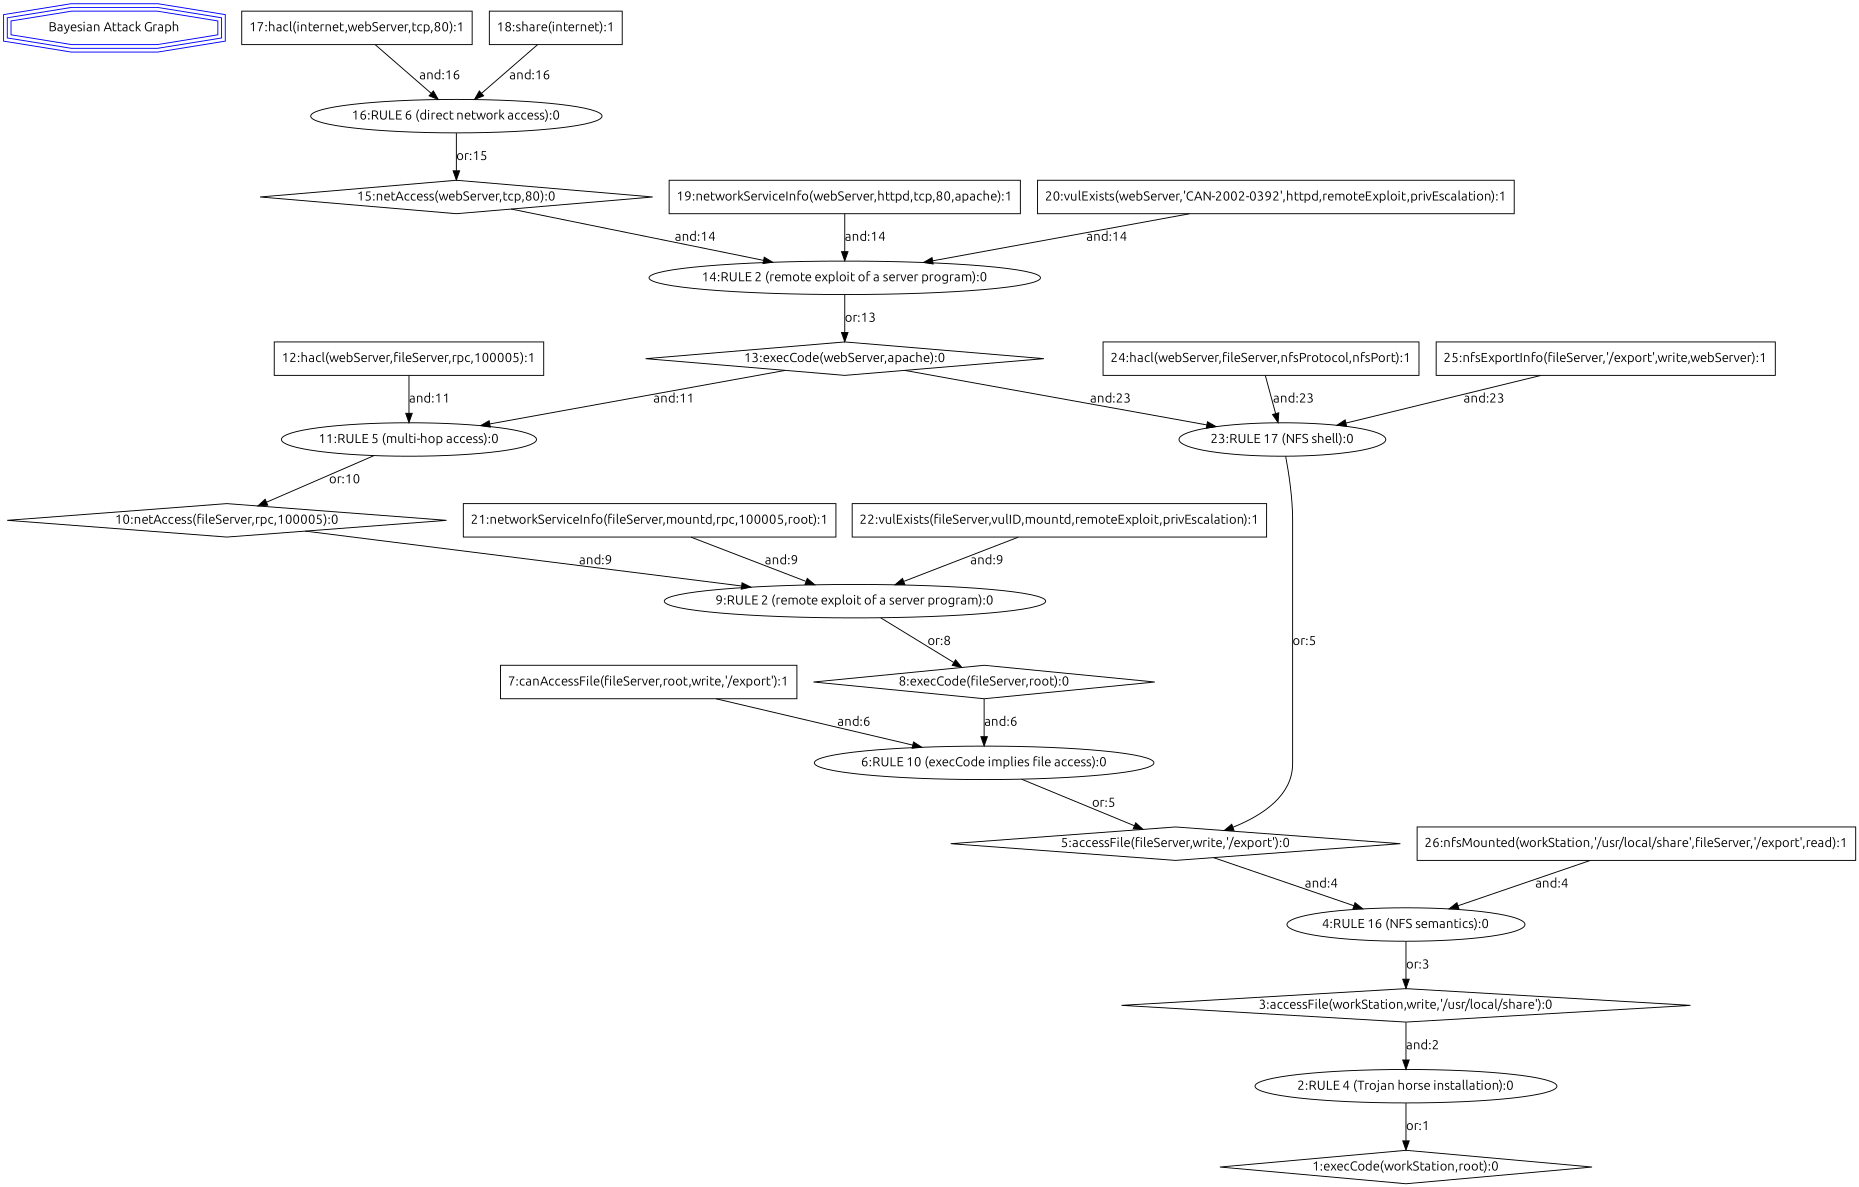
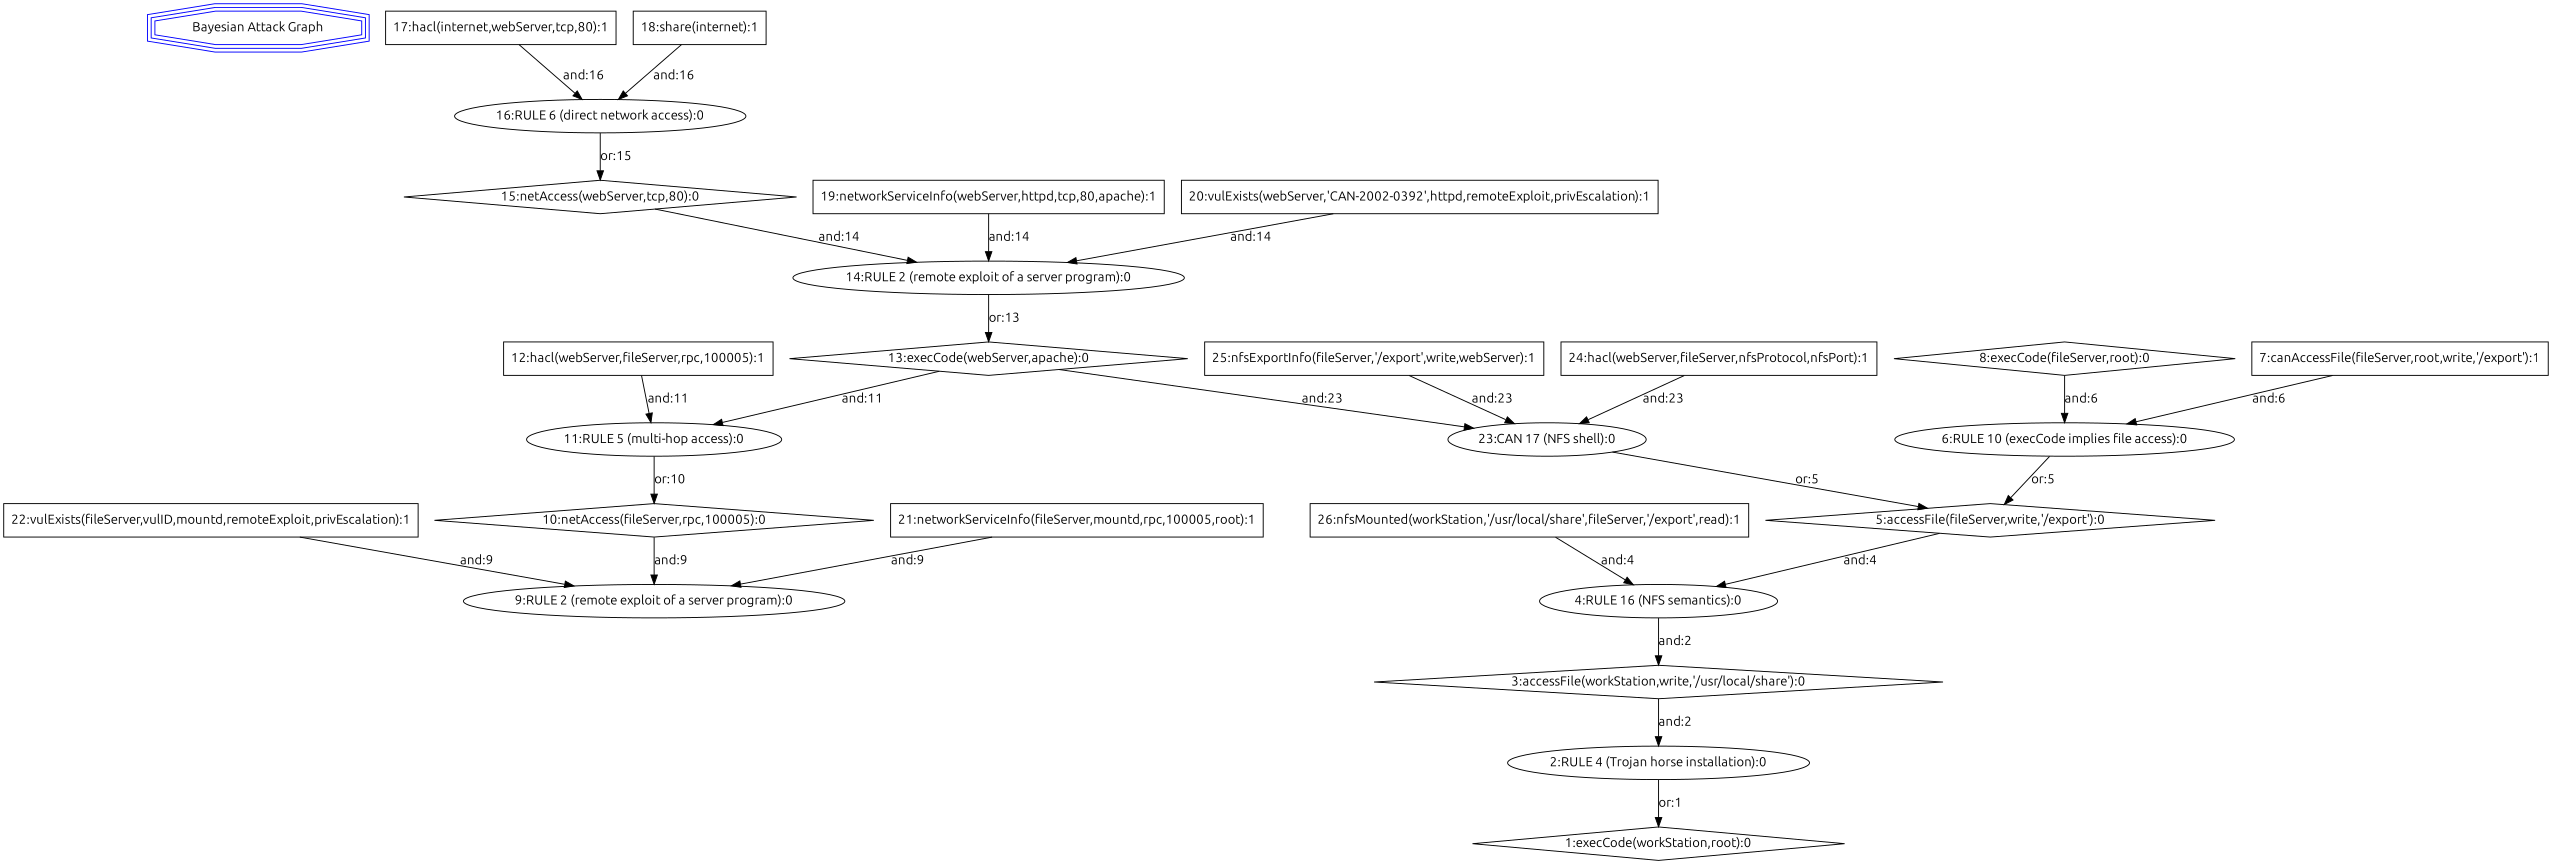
(1282, 439) -> (1547, 439)
(917, 640) -> none
(1418, 965) -> (1676, 642)
